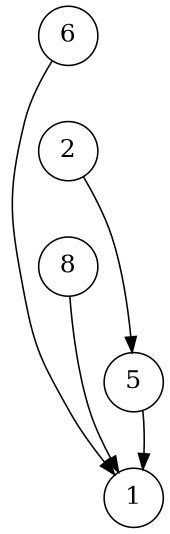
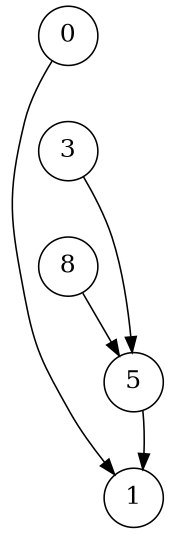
(68, 36) -> (68, 36)
(68, 151) -> (68, 151)
(82, 380) -> (97, 318)
